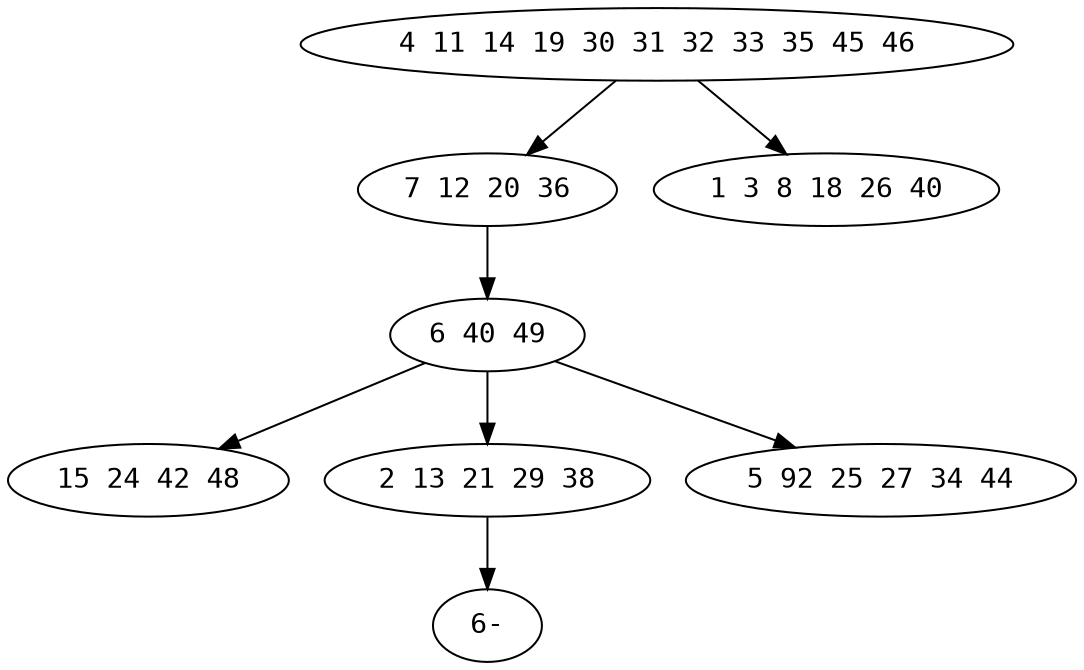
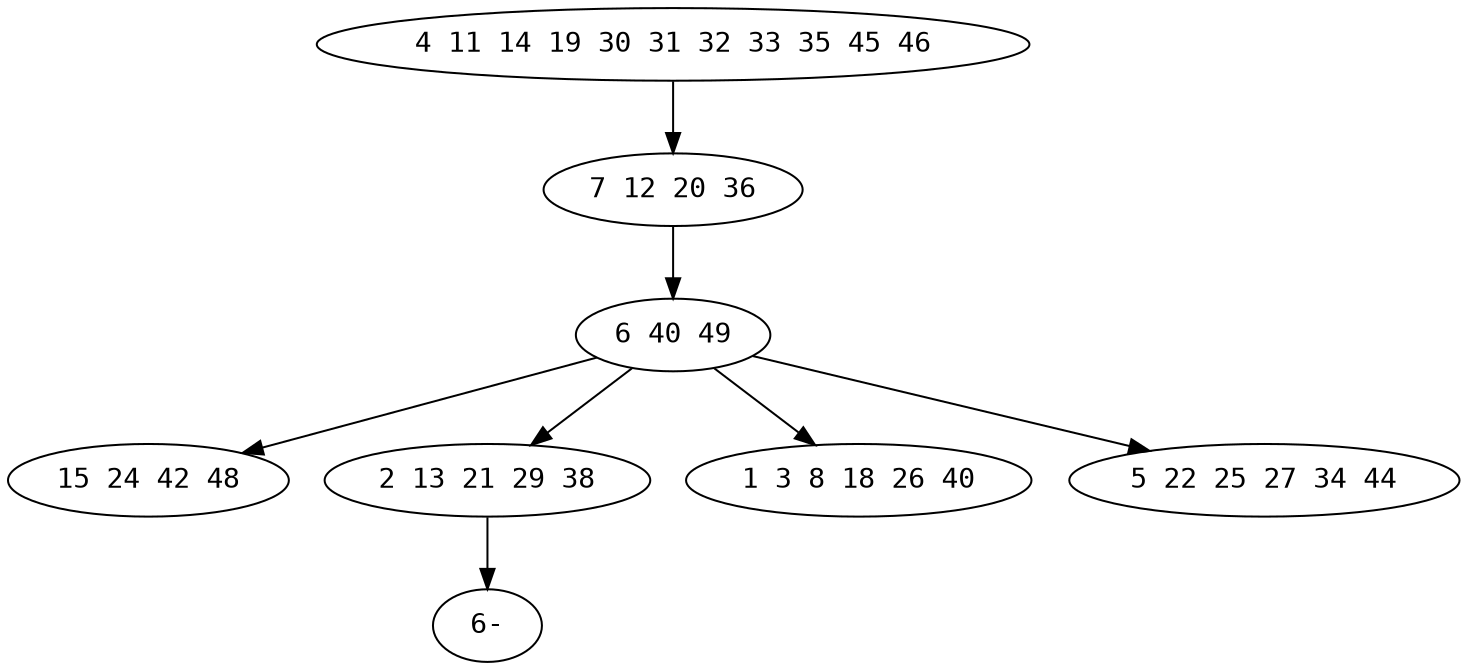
(734, 111) -> (756, 400)
(881, 480) -> (1264, 480)
